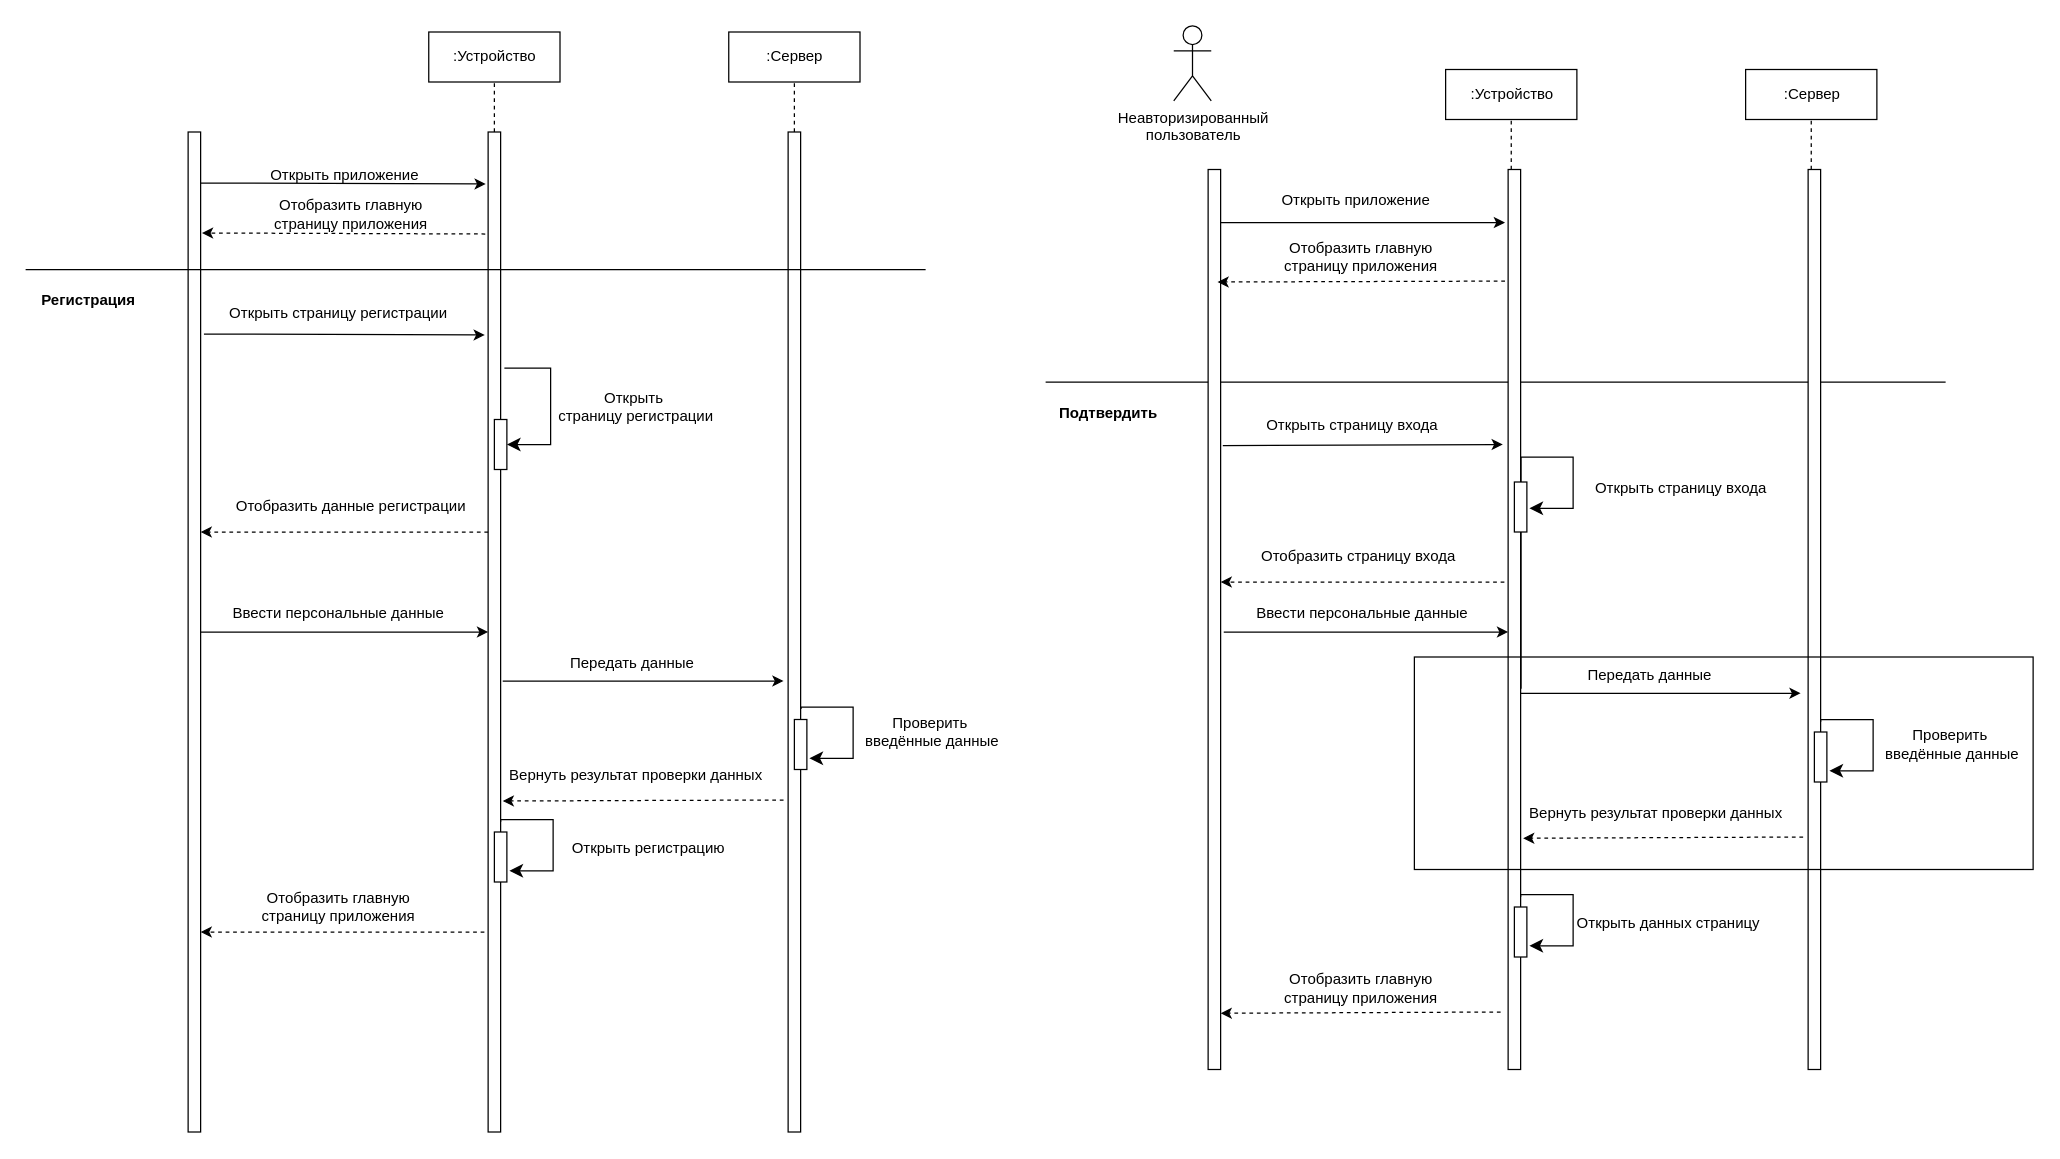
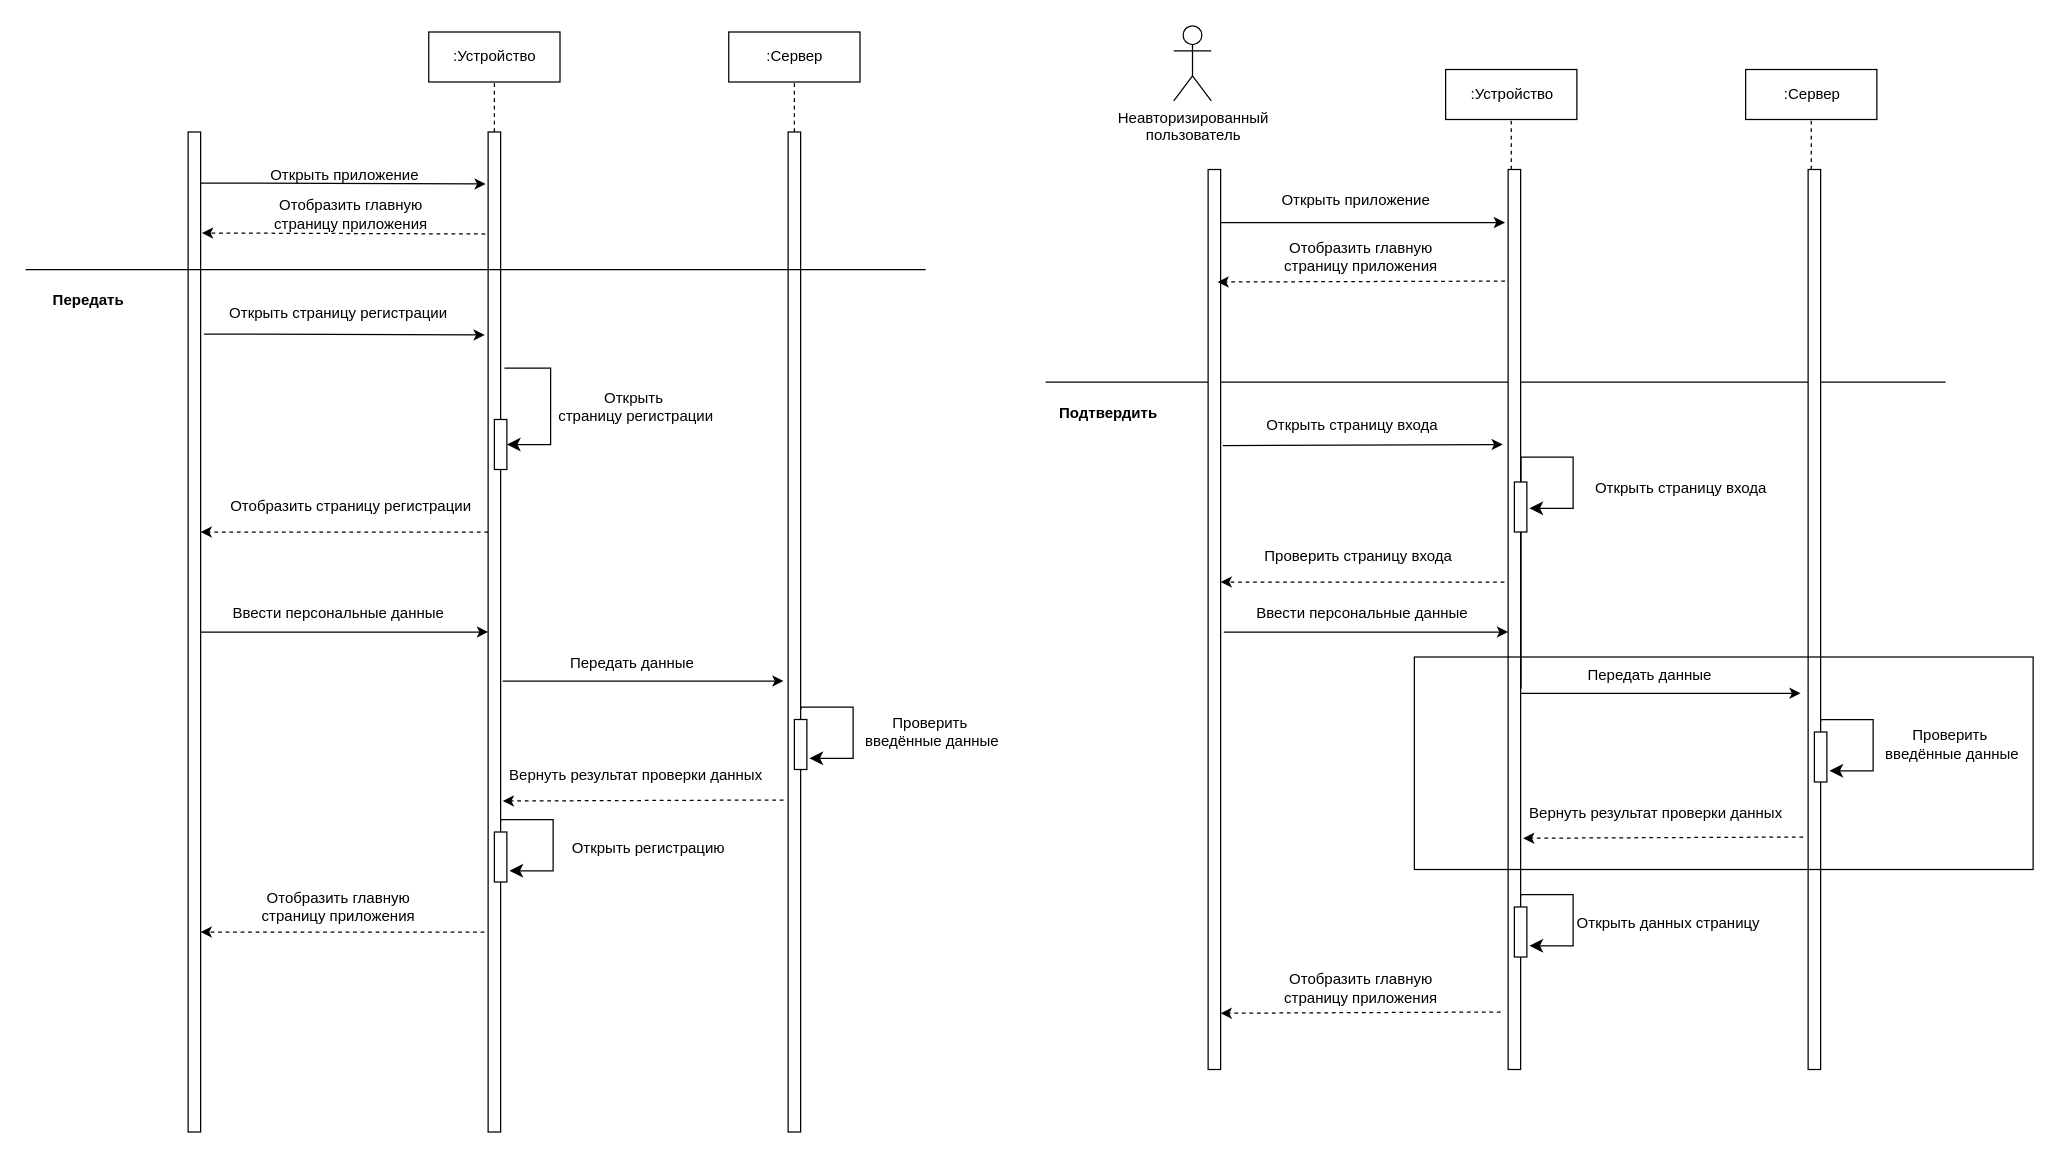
(89, 301) -> (89, 301)
(351, 507) -> (351, 507)
(1359, 557) -> (1359, 557)
